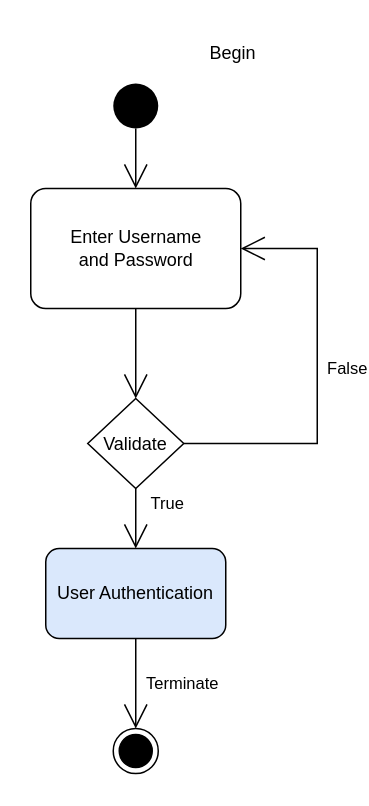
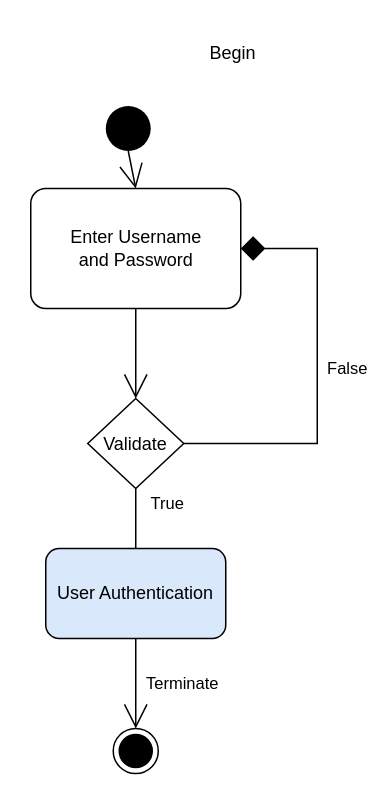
(136, 106) -> (128, 128)
(255, 248) -> (265, 248)
(136, 542) -> (136, 542)
